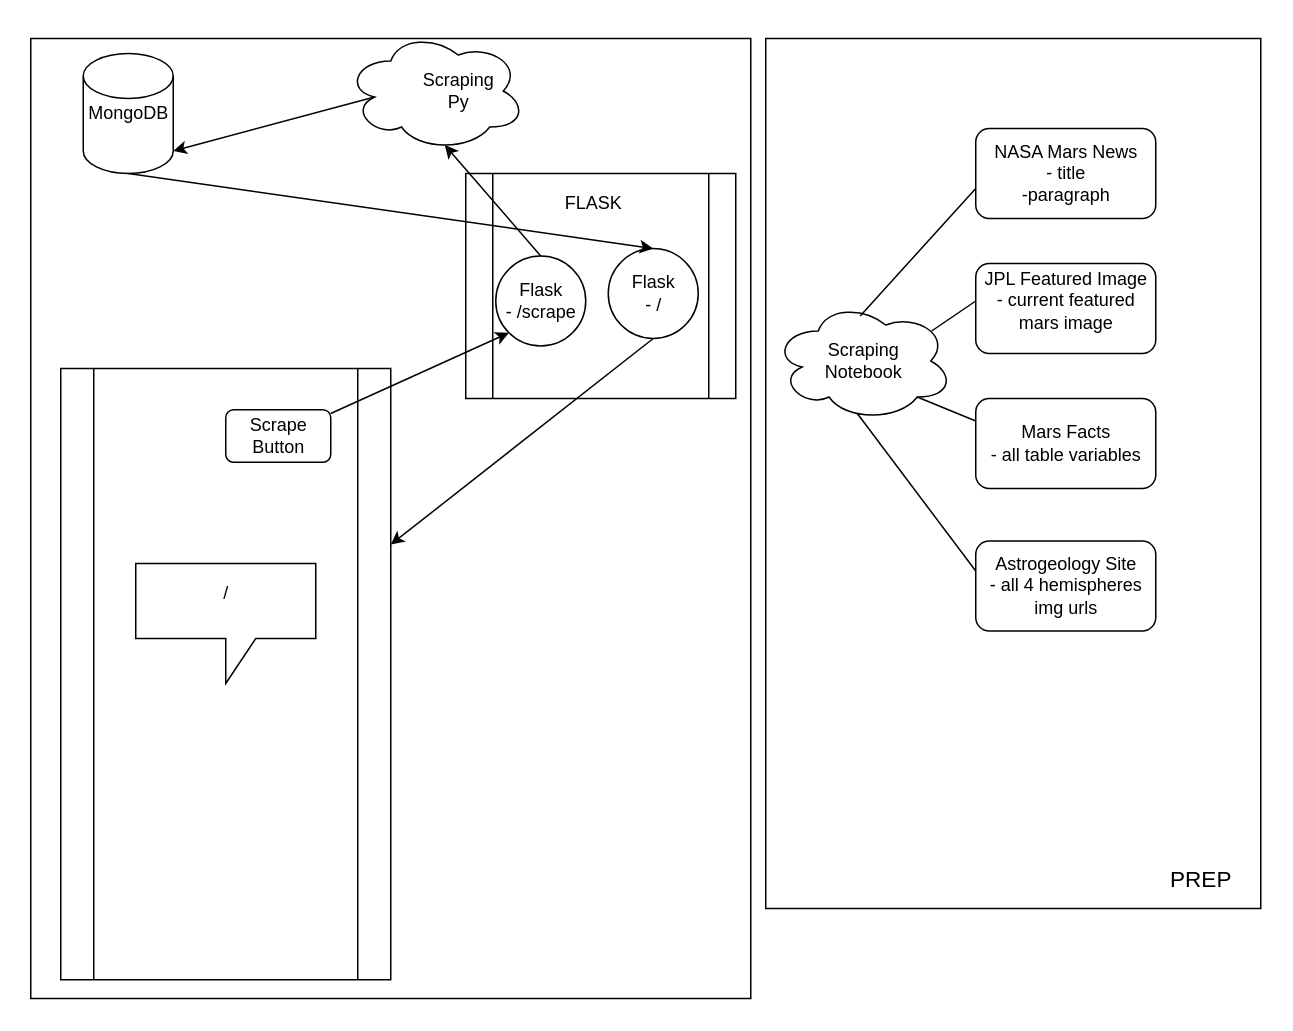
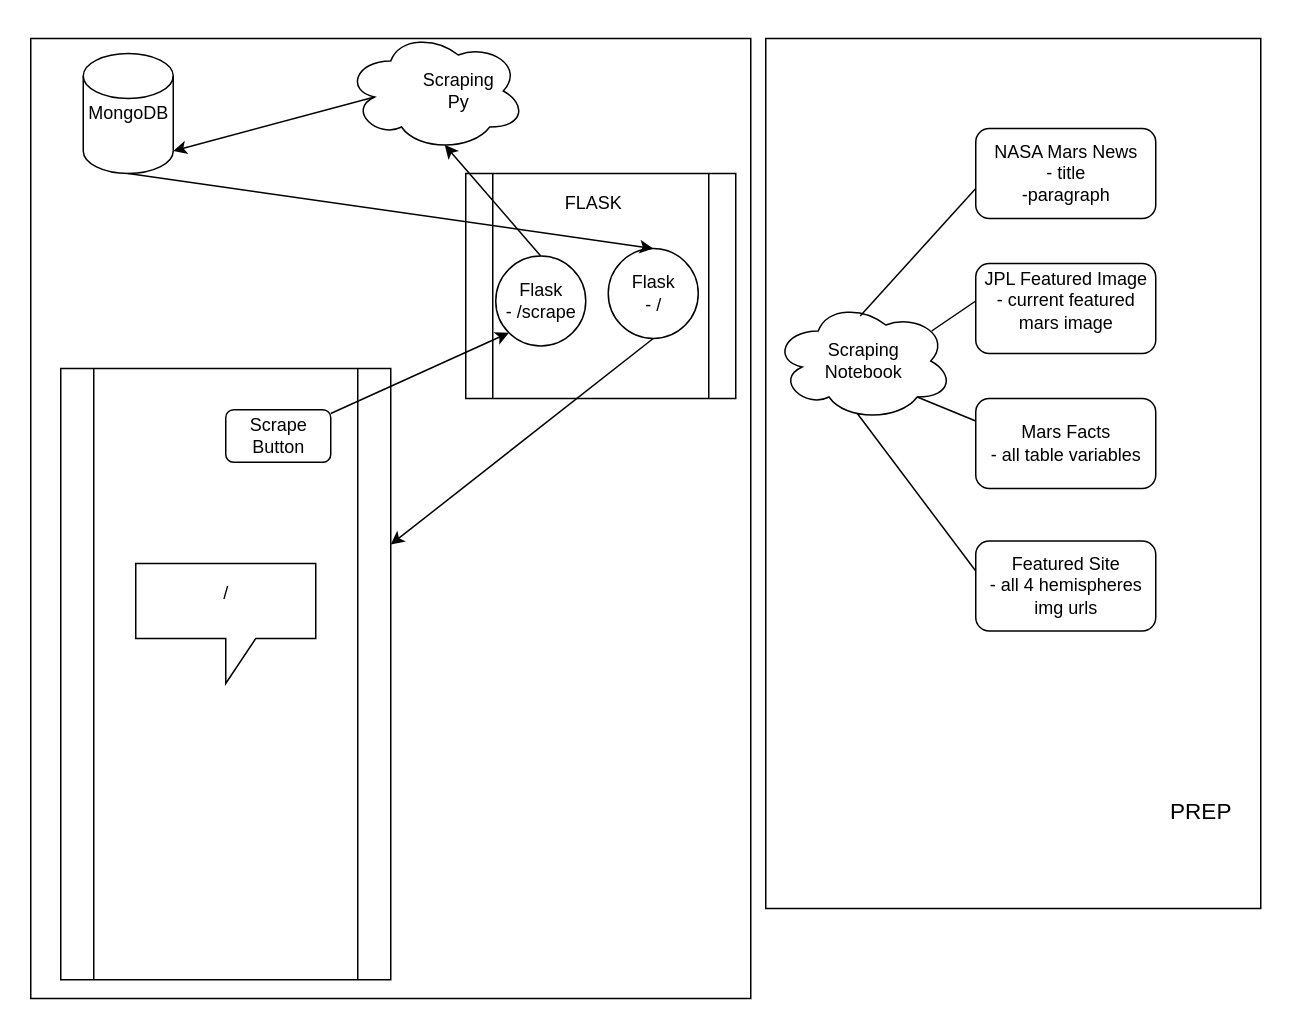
(1067, 586) -> (1067, 586)
(1201, 878) -> (1201, 811)
